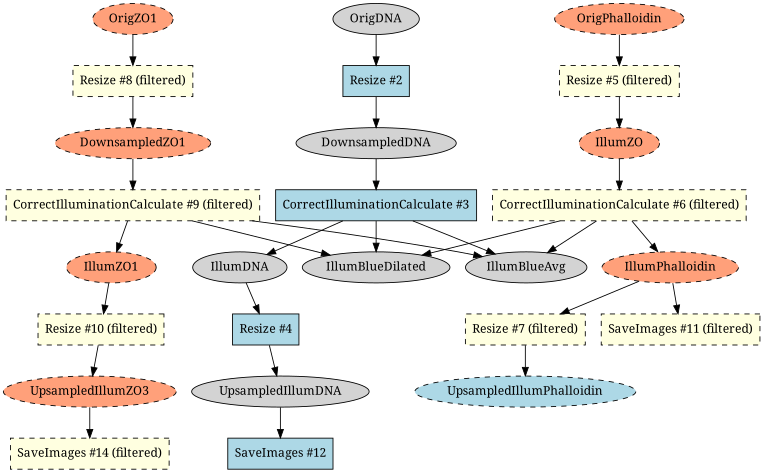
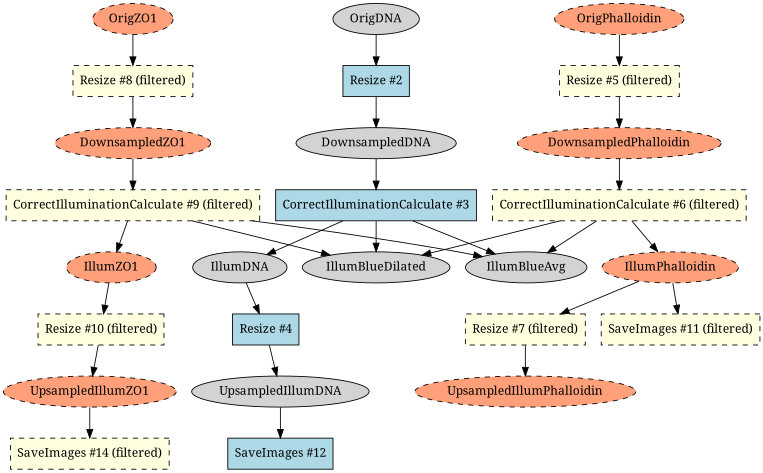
(619, 143) -> (619, 143)
(90, 392) -> (90, 392)
(525, 392) -> (525, 392)
